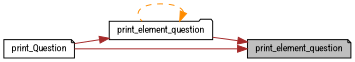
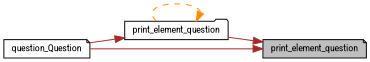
(39, 49) -> (47, 49)
